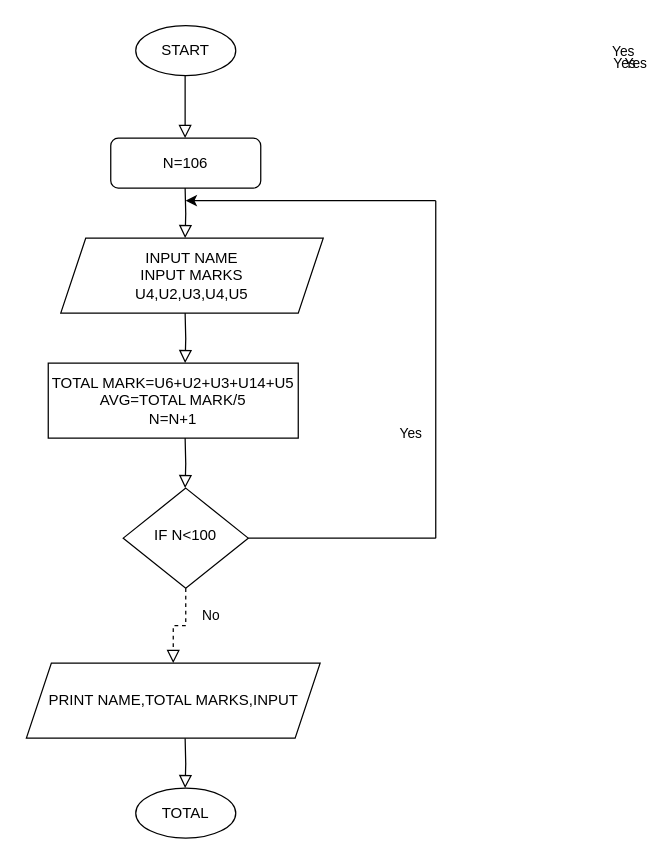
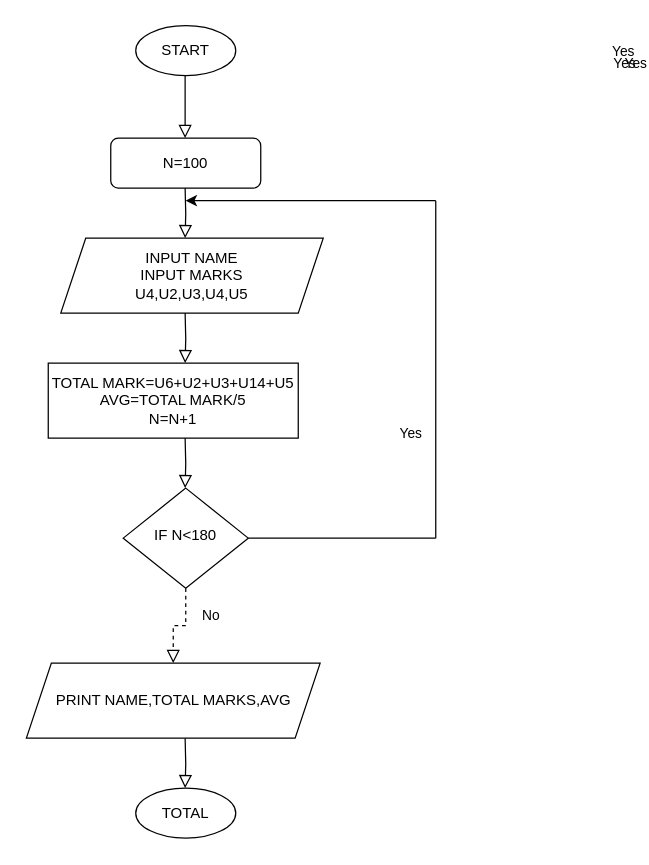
(186, 163) -> (186, 163)
(186, 536) -> (186, 536)
(174, 701) -> (174, 701)
